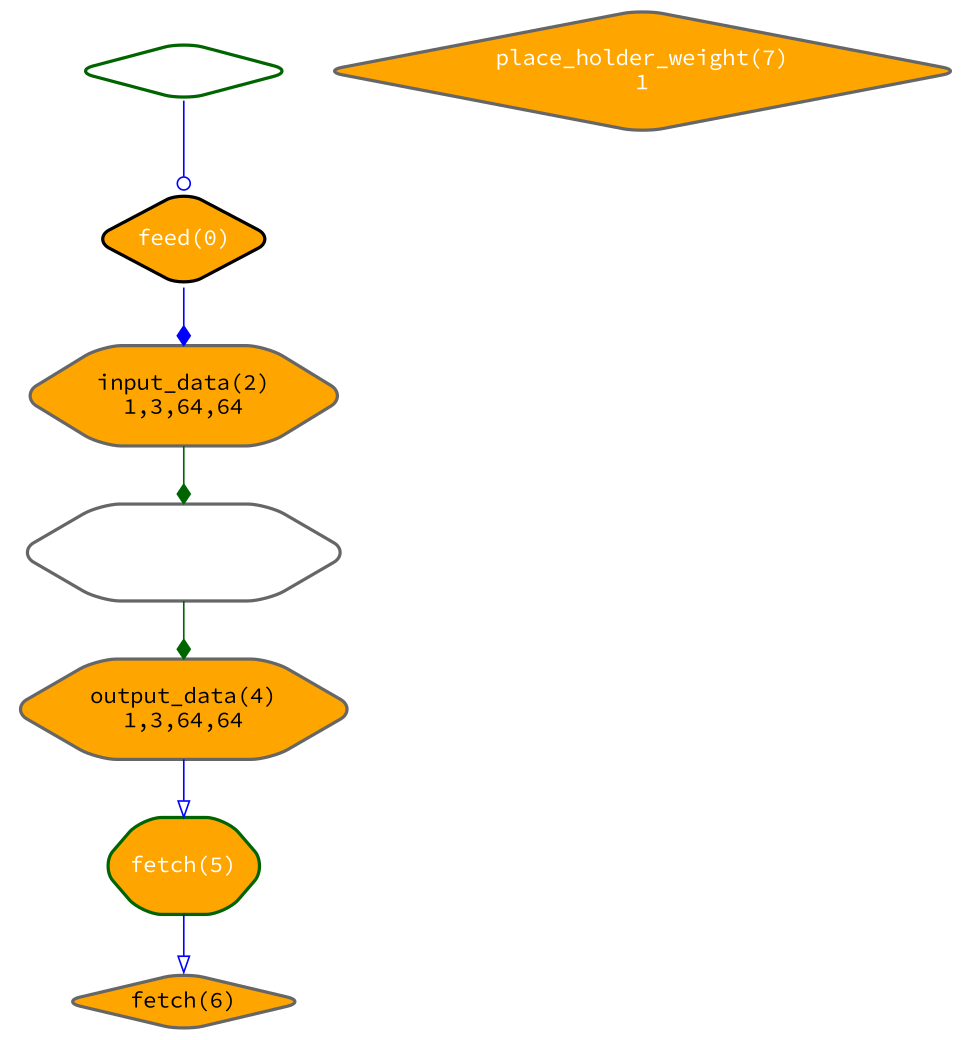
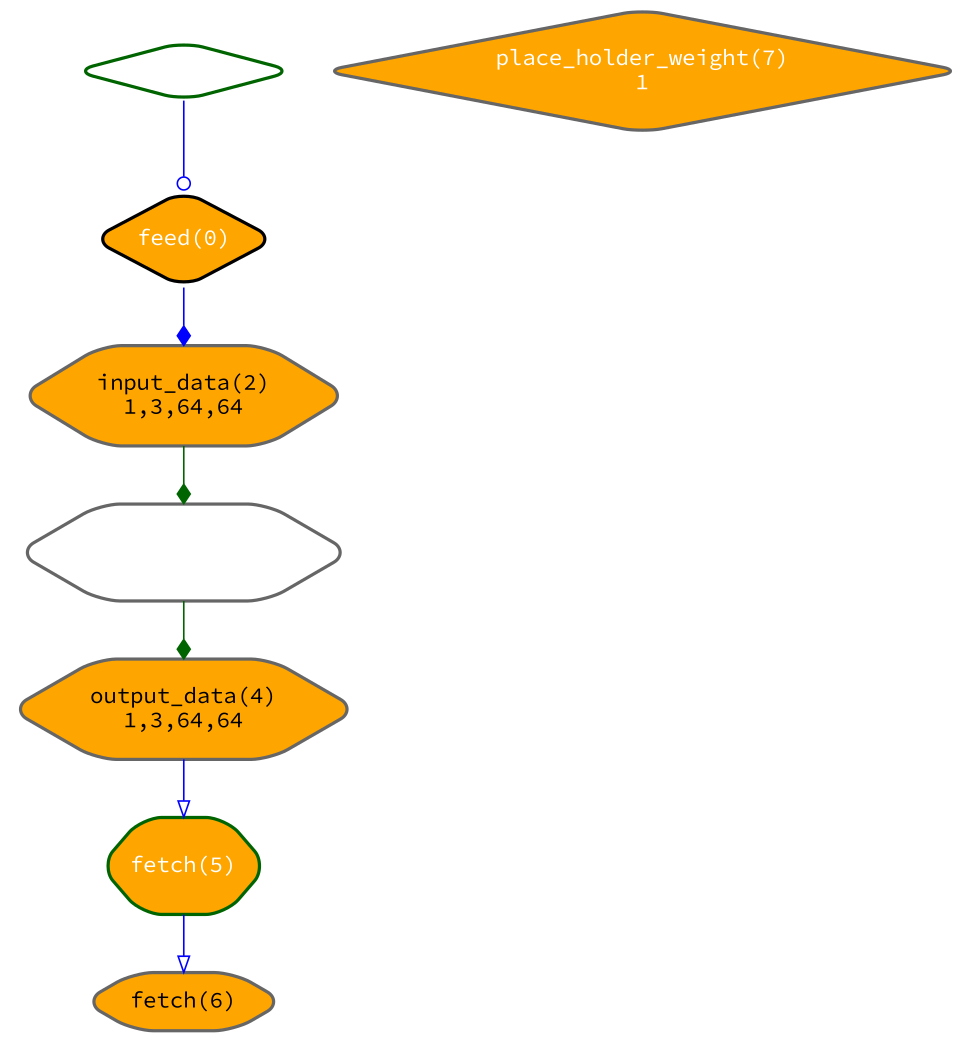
(184, 1002) -> (184, 1002)
